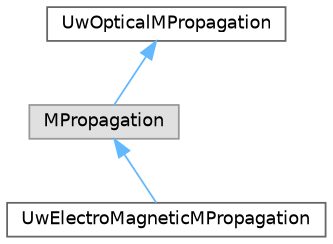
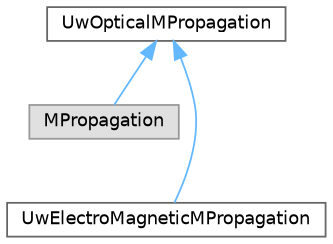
(140, 178) -> (196, 131)
